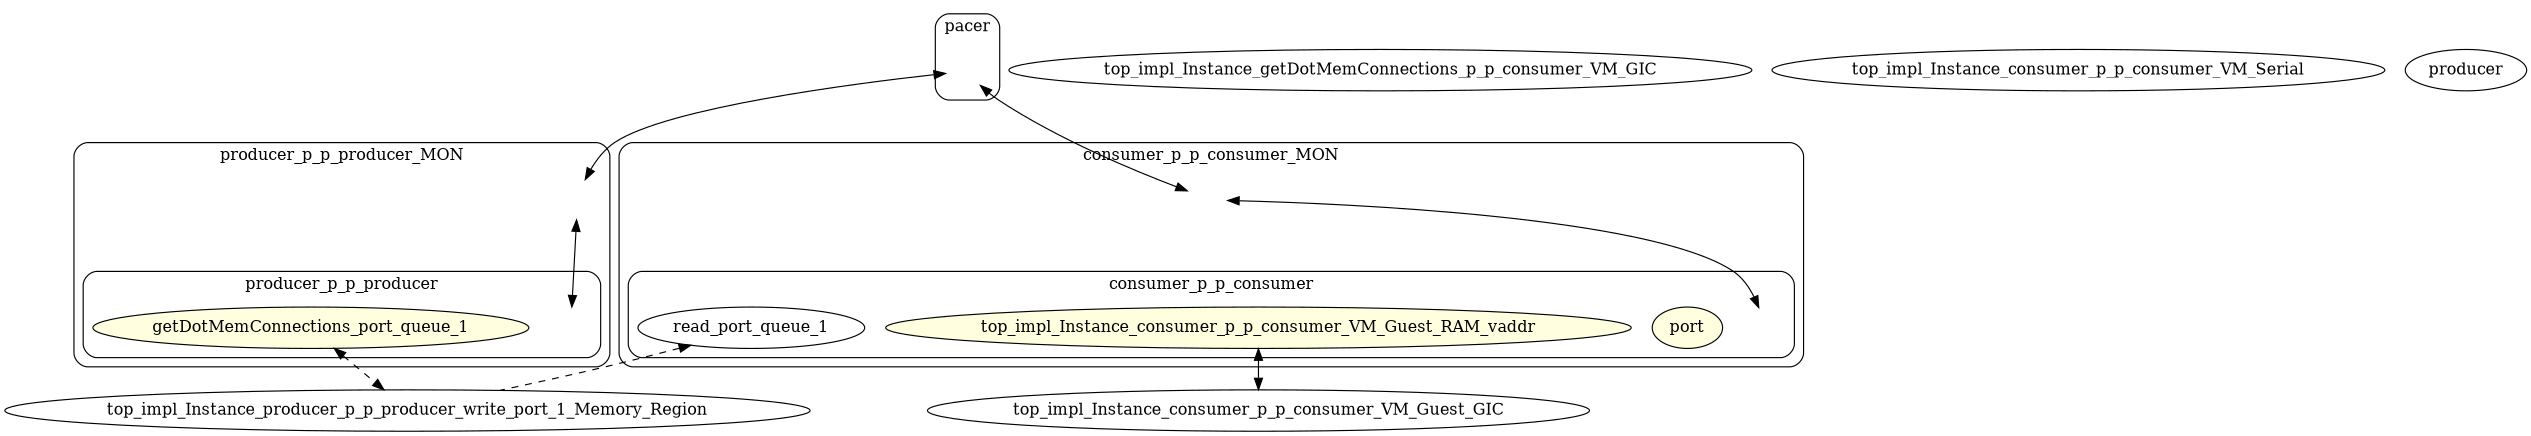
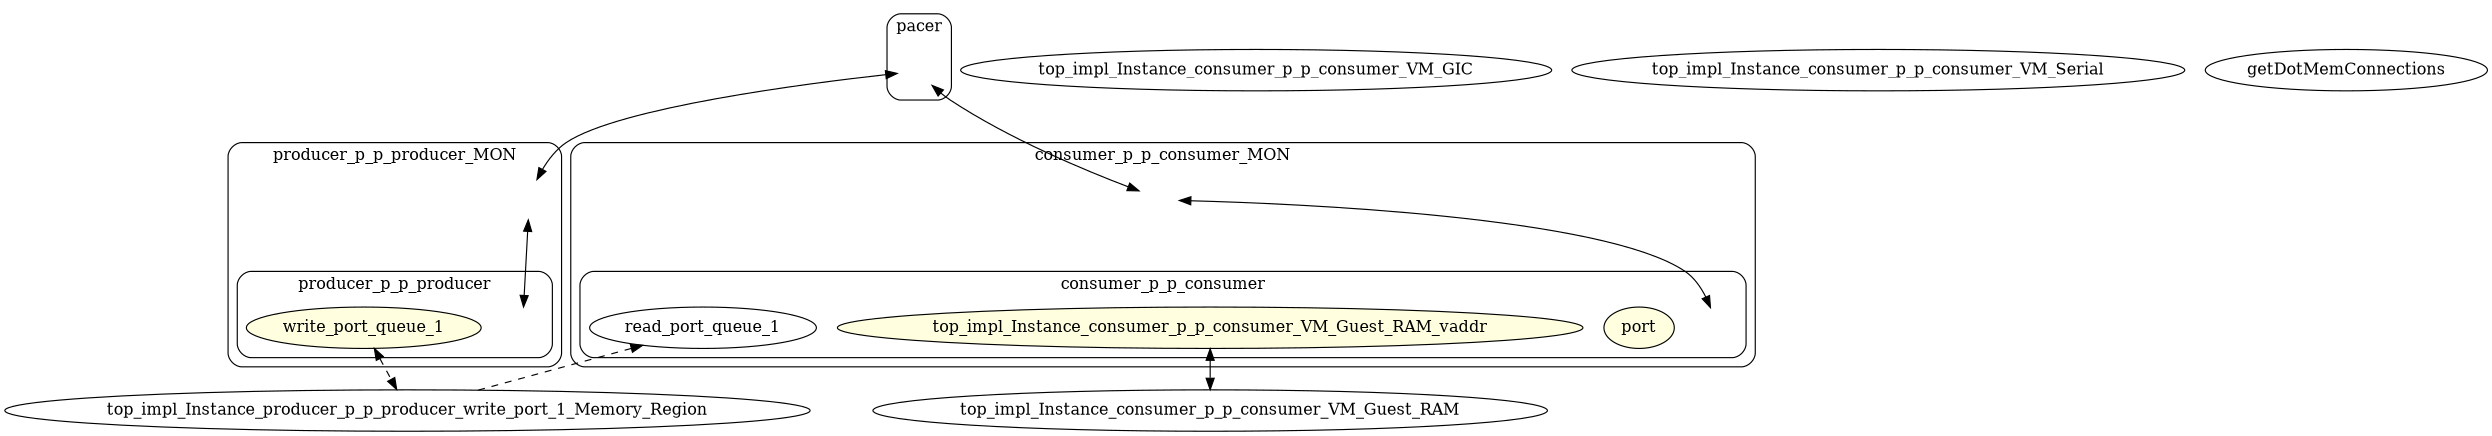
(1380, 70) -> (1256, 70)
(2466, 70) -> (2346, 70)
(311, 328) -> (364, 328)
(1258, 411) -> (1210, 411)
